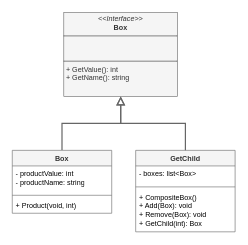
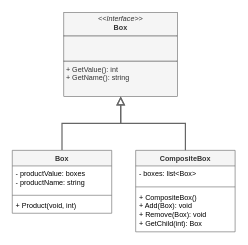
(186, 159) -> (186, 159)
(54, 179) -> (54, 179)
